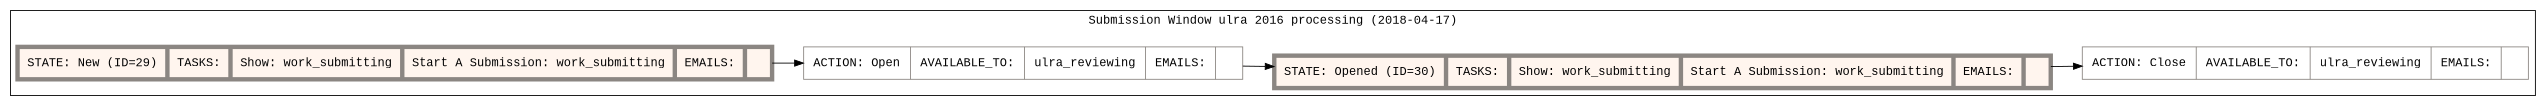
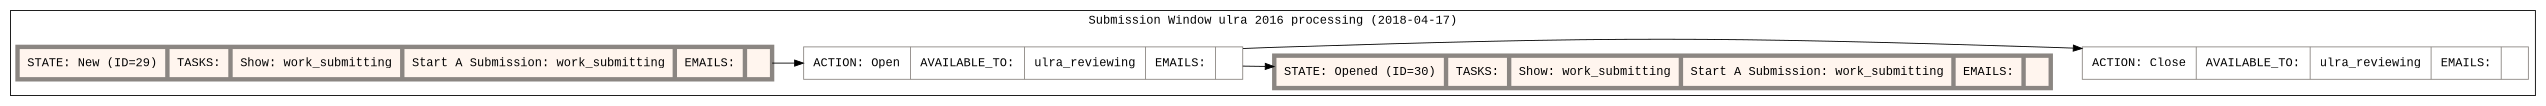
(2062, 66) -> (1658, 39)
